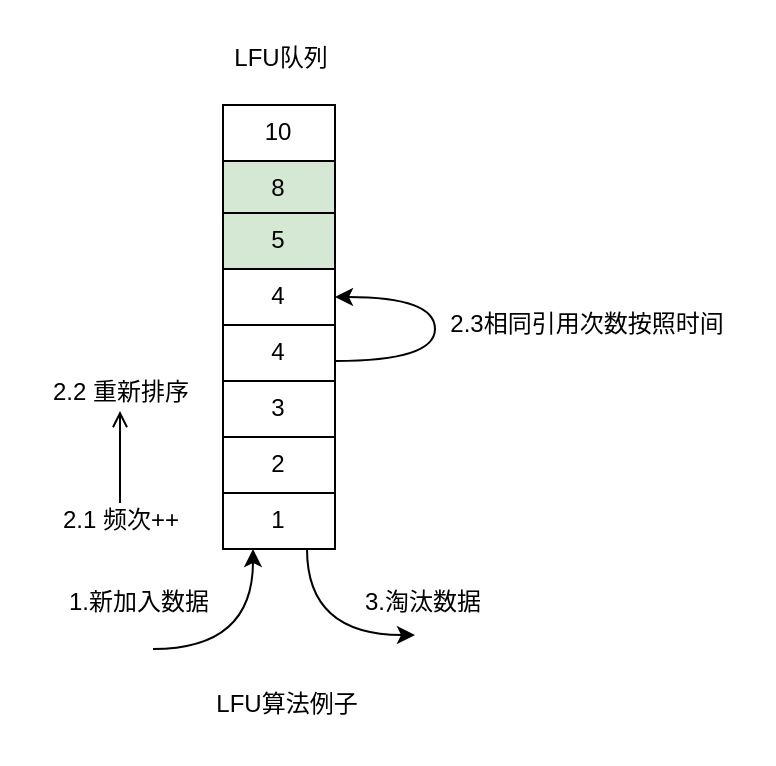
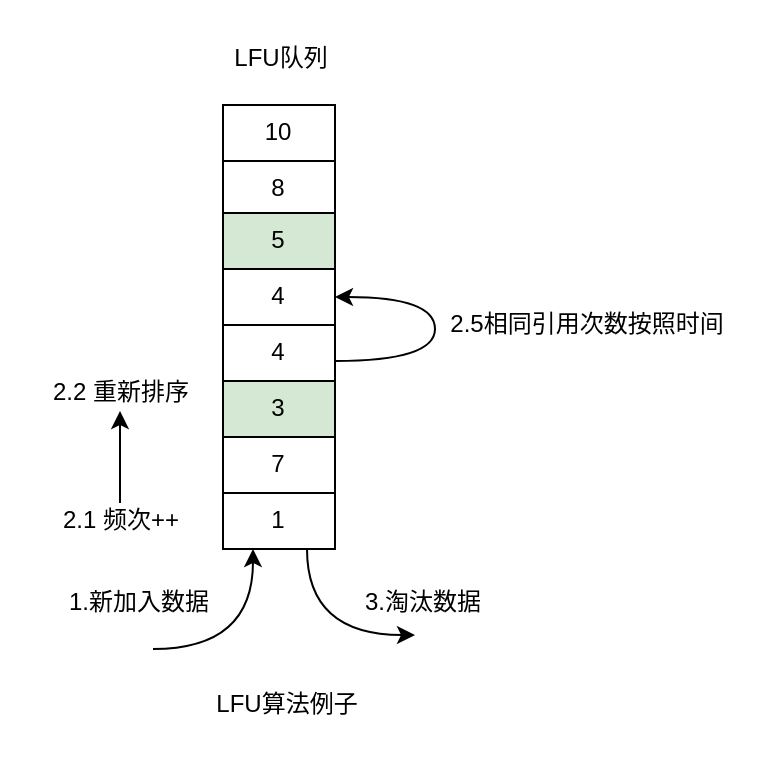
(279, 189) -> (279, 189)
(588, 325) -> (588, 325)
(279, 409) -> (279, 409)
(120, 423) -> (120, 426)
(279, 465) -> (279, 465)
